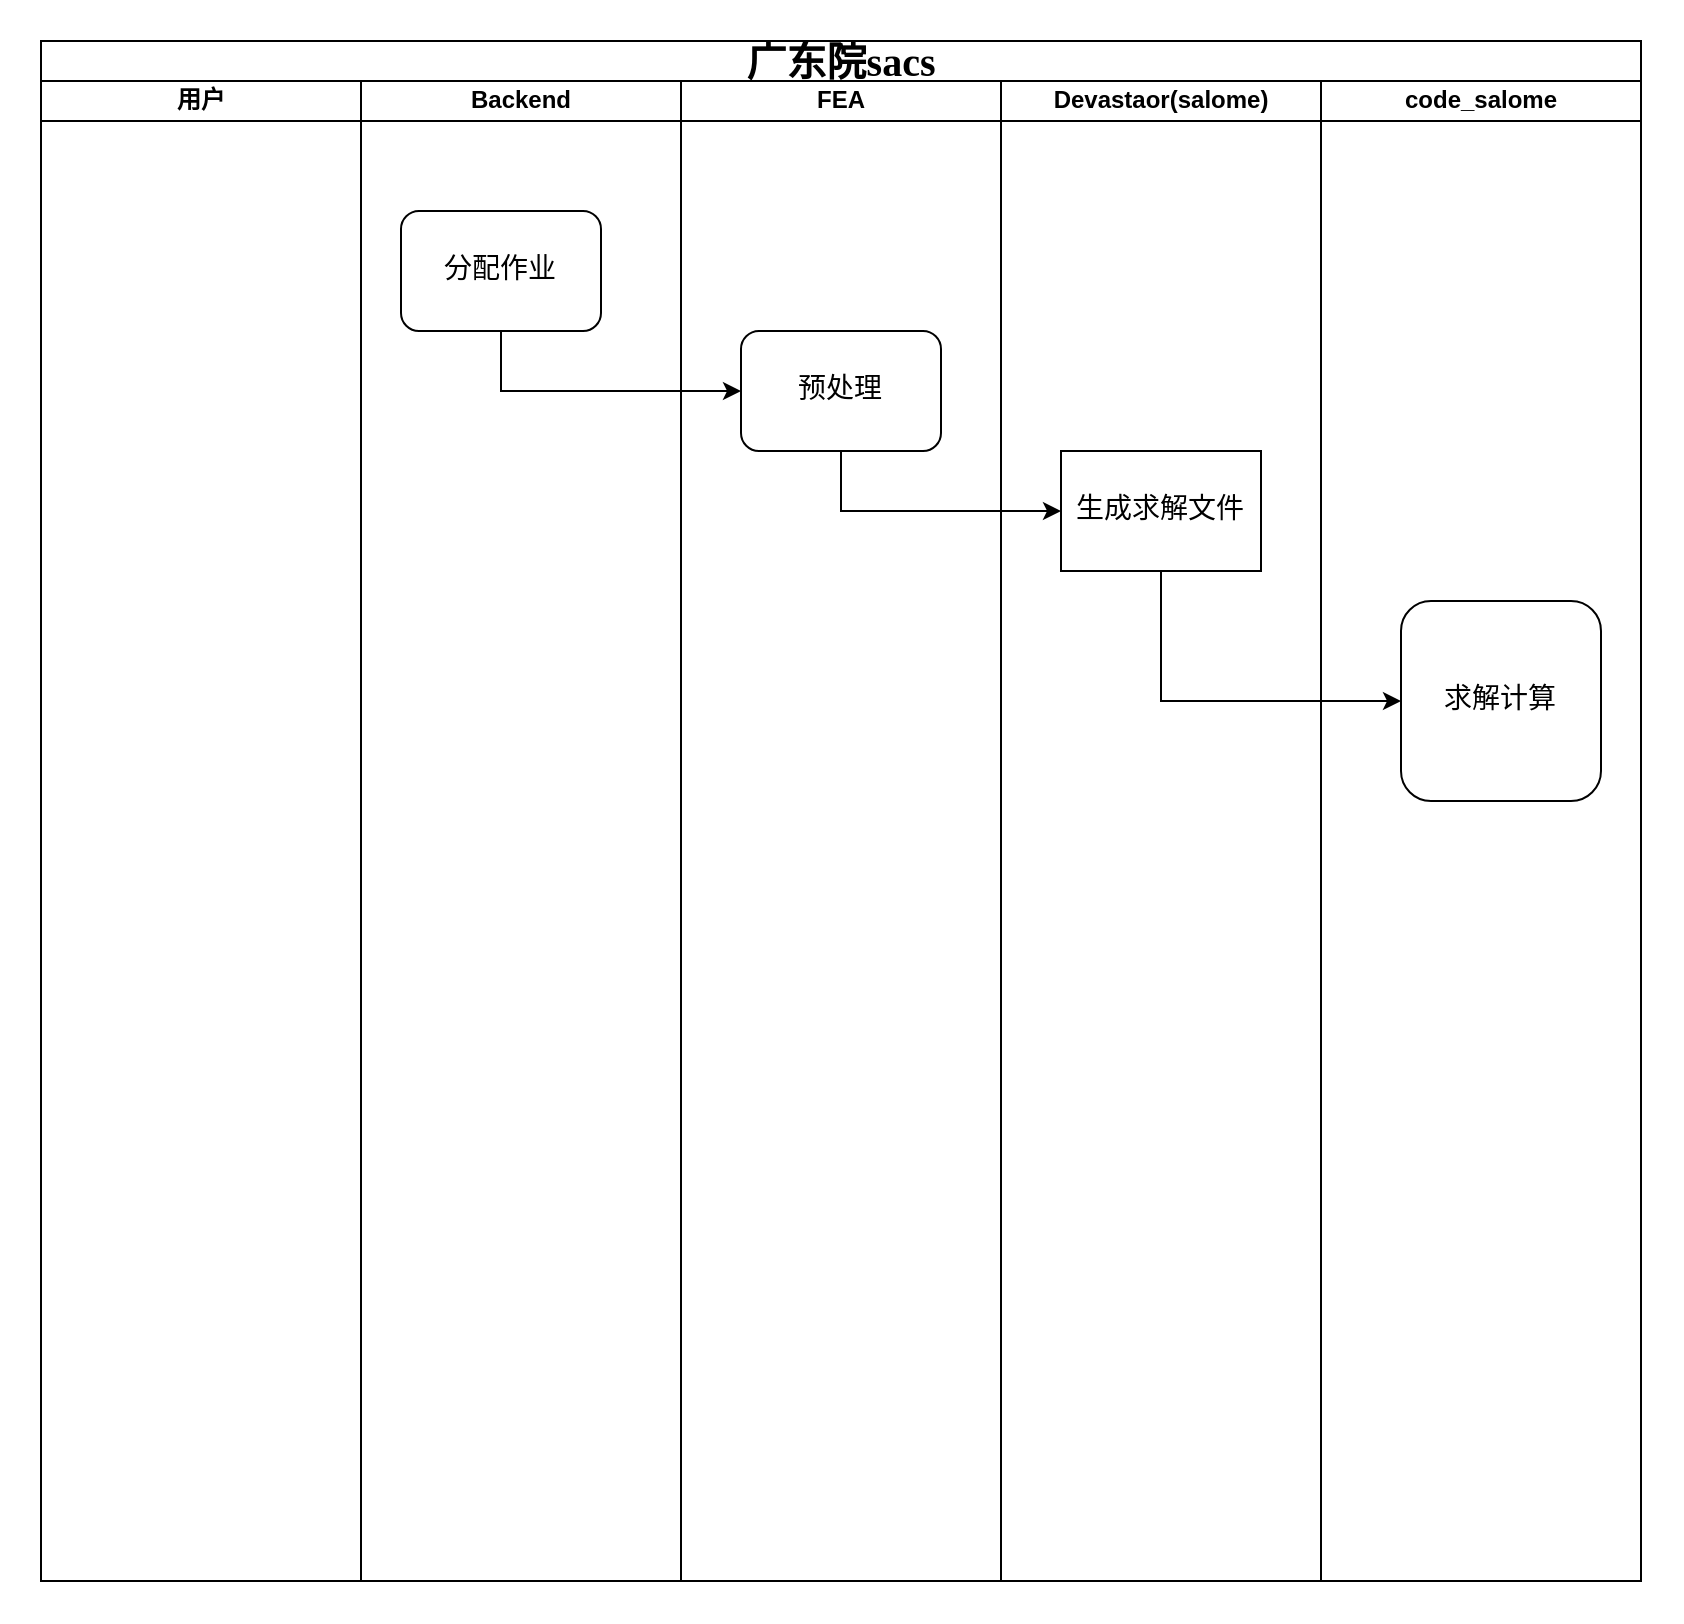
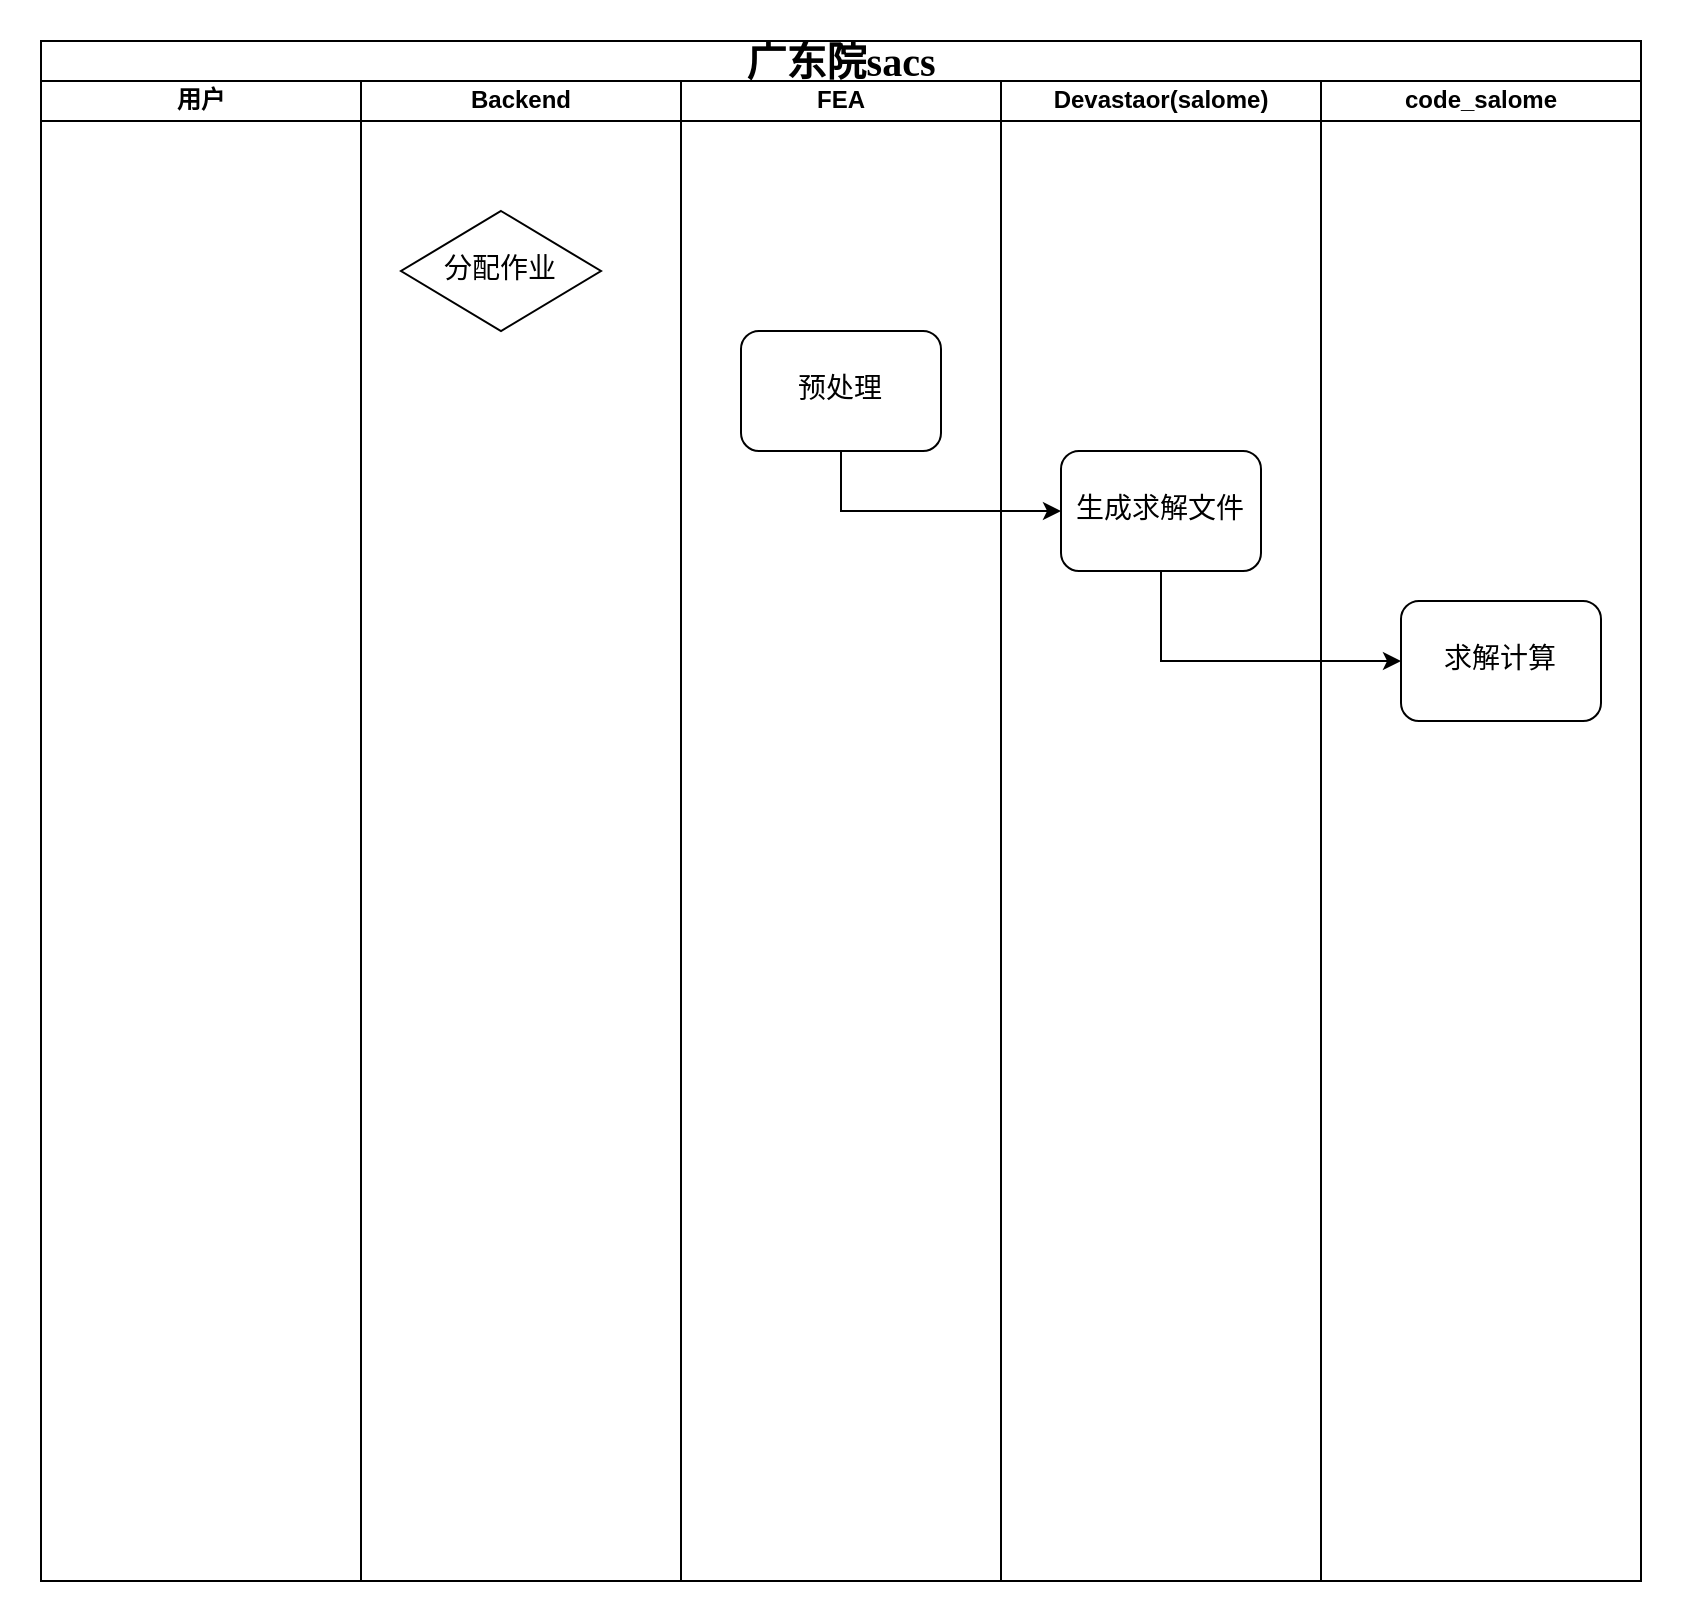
(501, 271) -> (501, 271)
(559, 391) -> none
(1161, 511) -> (1161, 511)
(1501, 701) -> (1501, 661)
